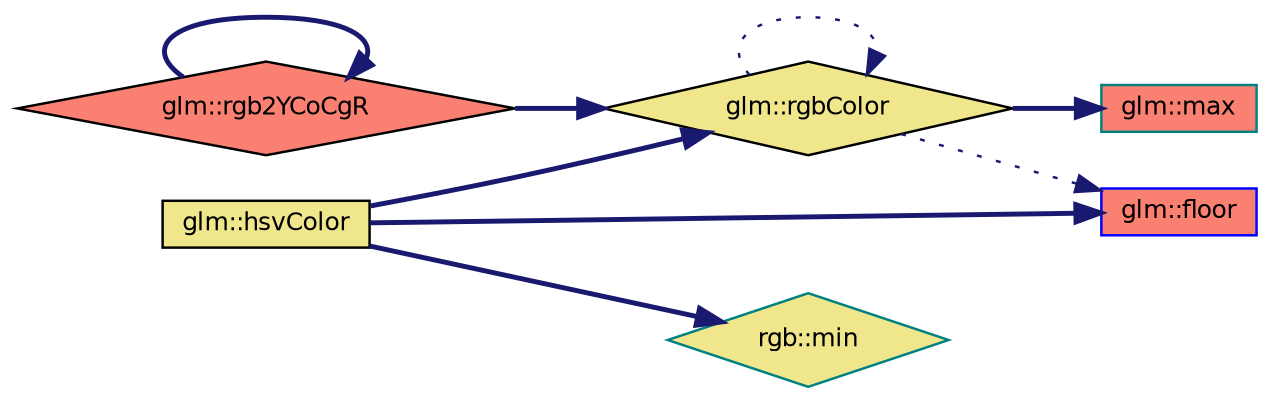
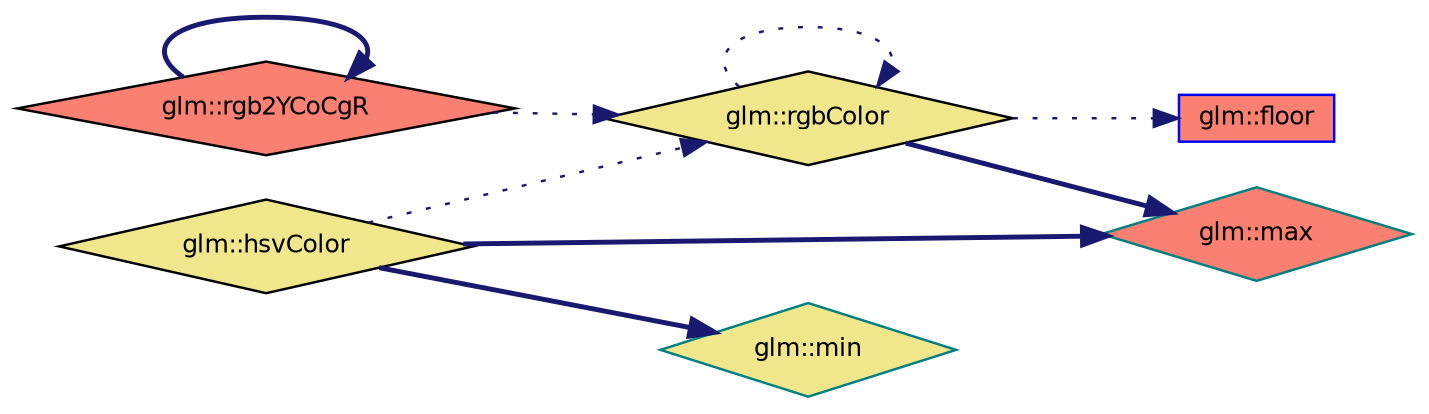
(547, 108) -> (543, 113)
(1179, 108) -> (1257, 234)
(528, 175) -> (525, 185)
(723, 218) -> (773, 240)
(266, 224) -> (266, 246)
(808, 340) -> (808, 350)
